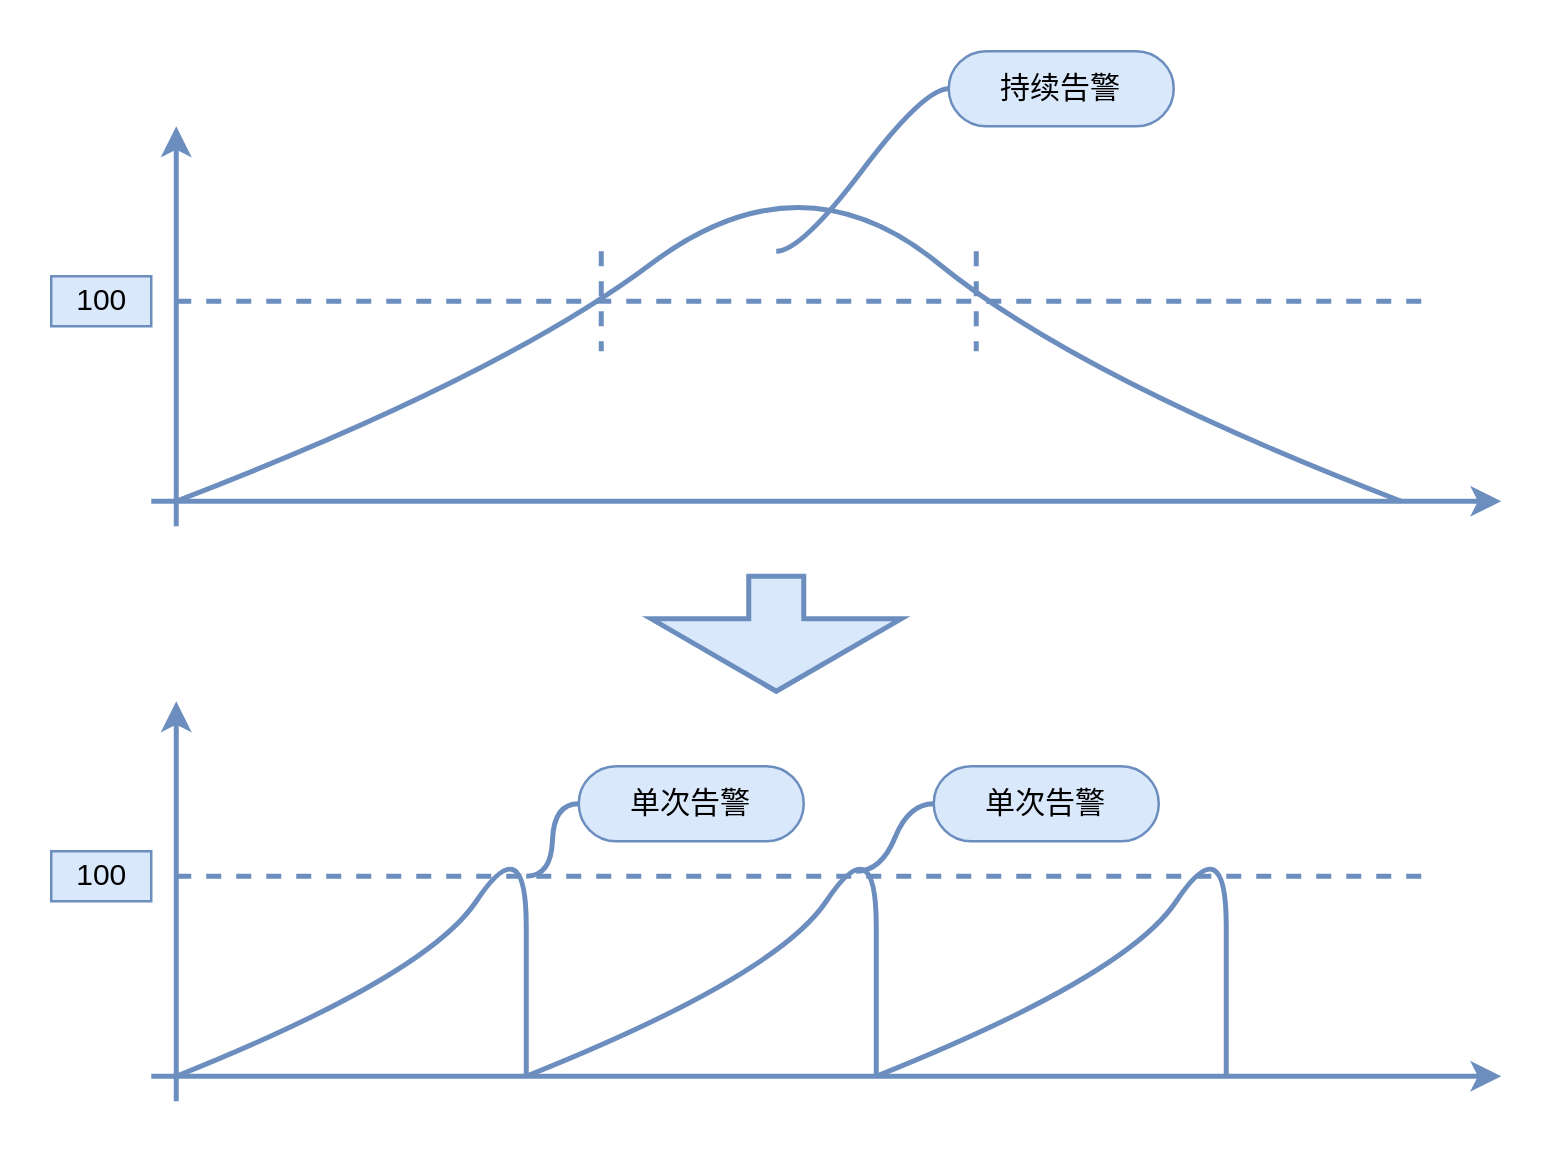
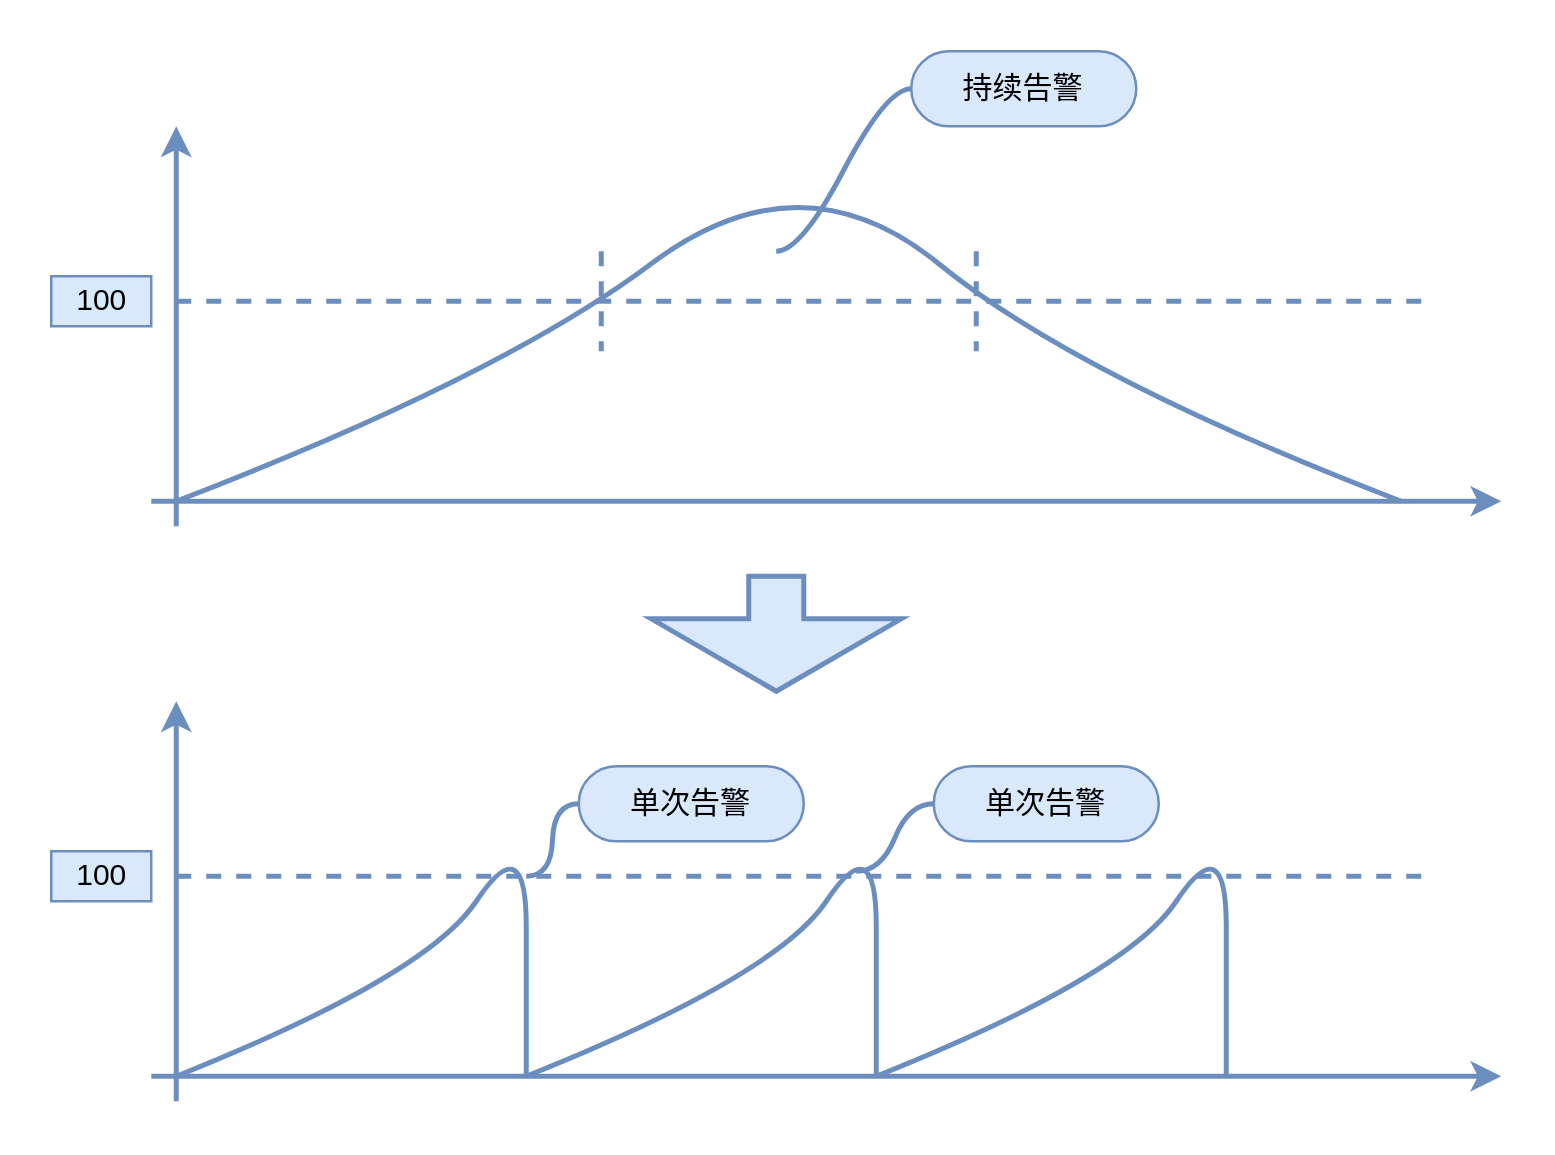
(1061, 89) -> (1024, 89)
